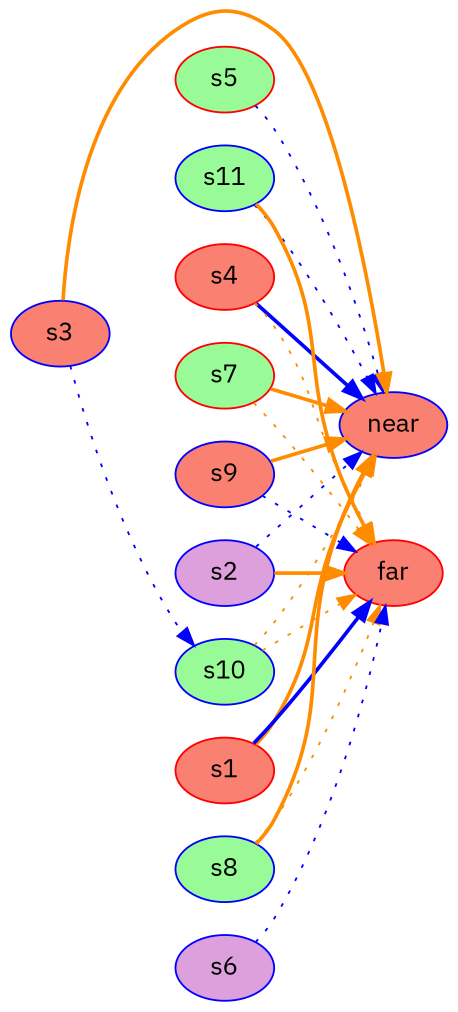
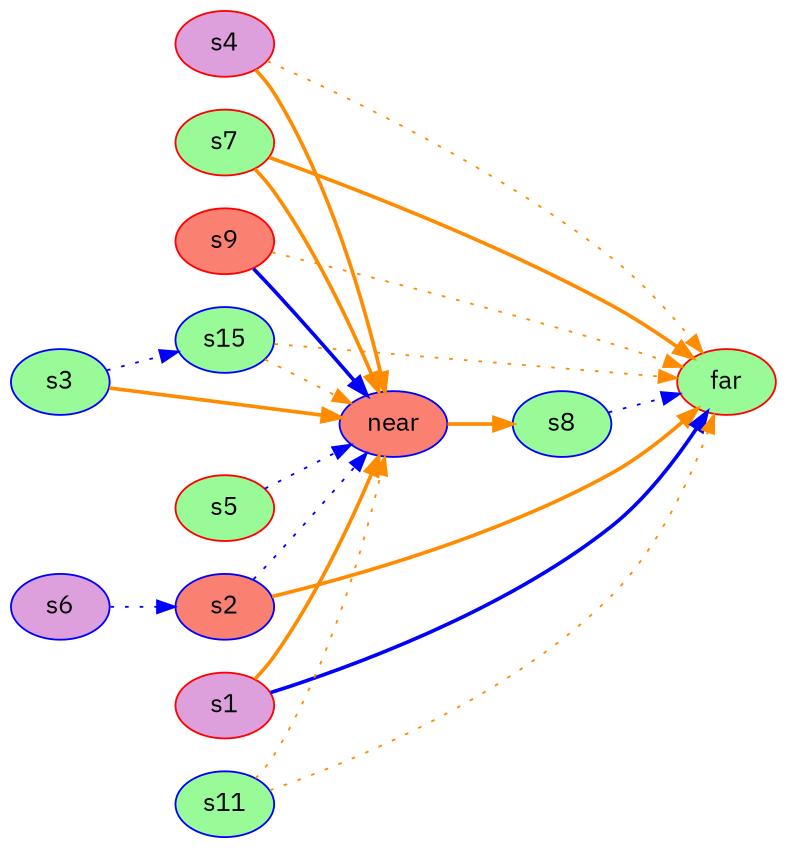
(225, 277) -> (225, 44)
(316, 288) -> (333, 633)
(60, 334) -> (60, 382)
(300, 342) -> (333, 215)
(315, 371) -> (533, 661)
(310, 449) -> (304, 324)
(308, 465) -> (479, 241)
(225, 474) -> (225, 241)
(303, 520) -> (469, 303)
(225, 573) -> (225, 607)
(393, 573) -> (727, 382)
(225, 672) -> (225, 340)
(311, 699) -> (471, 424)
(322, 737) -> (635, 405)
(225, 770) -> (225, 706)
(334, 789) -> (134, 607)
